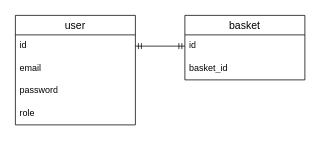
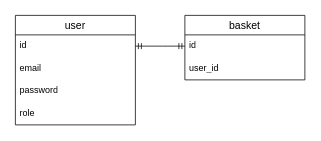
(211, 68) -> (206, 68)
